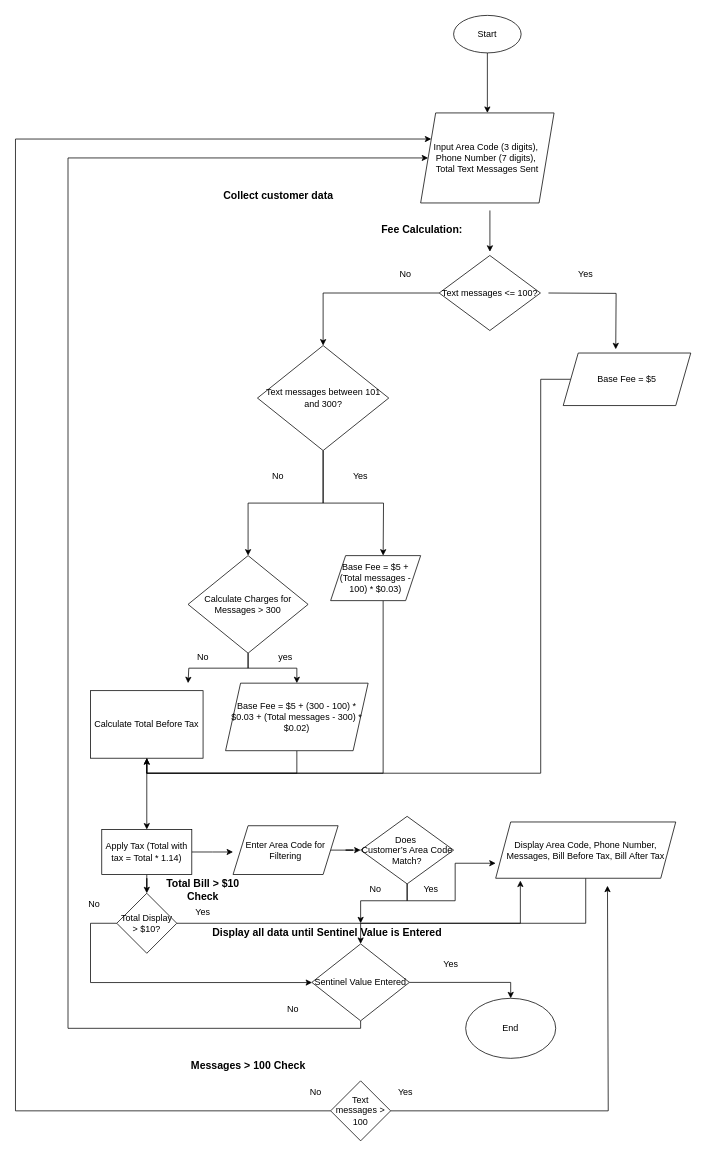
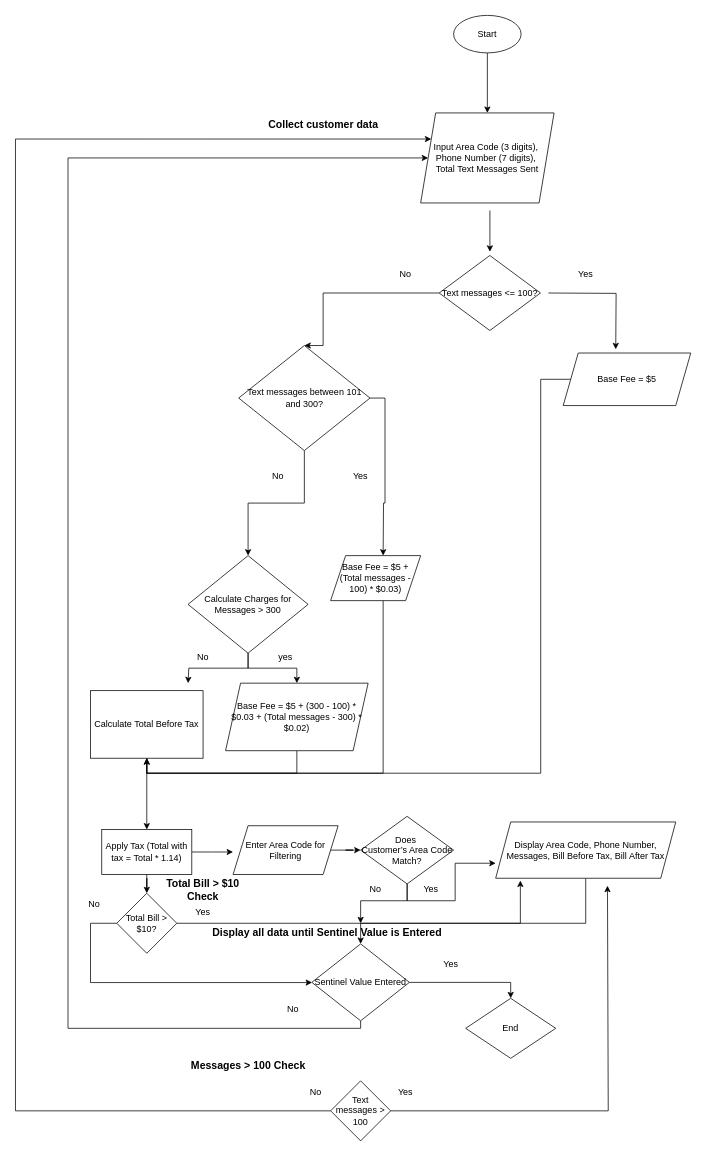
(278, 195) -> (323, 124)
(421, 229) -> none
(323, 398) -> (304, 398)
(147, 923) -> (147, 923)
(510, 1028) -> (510, 1028)
